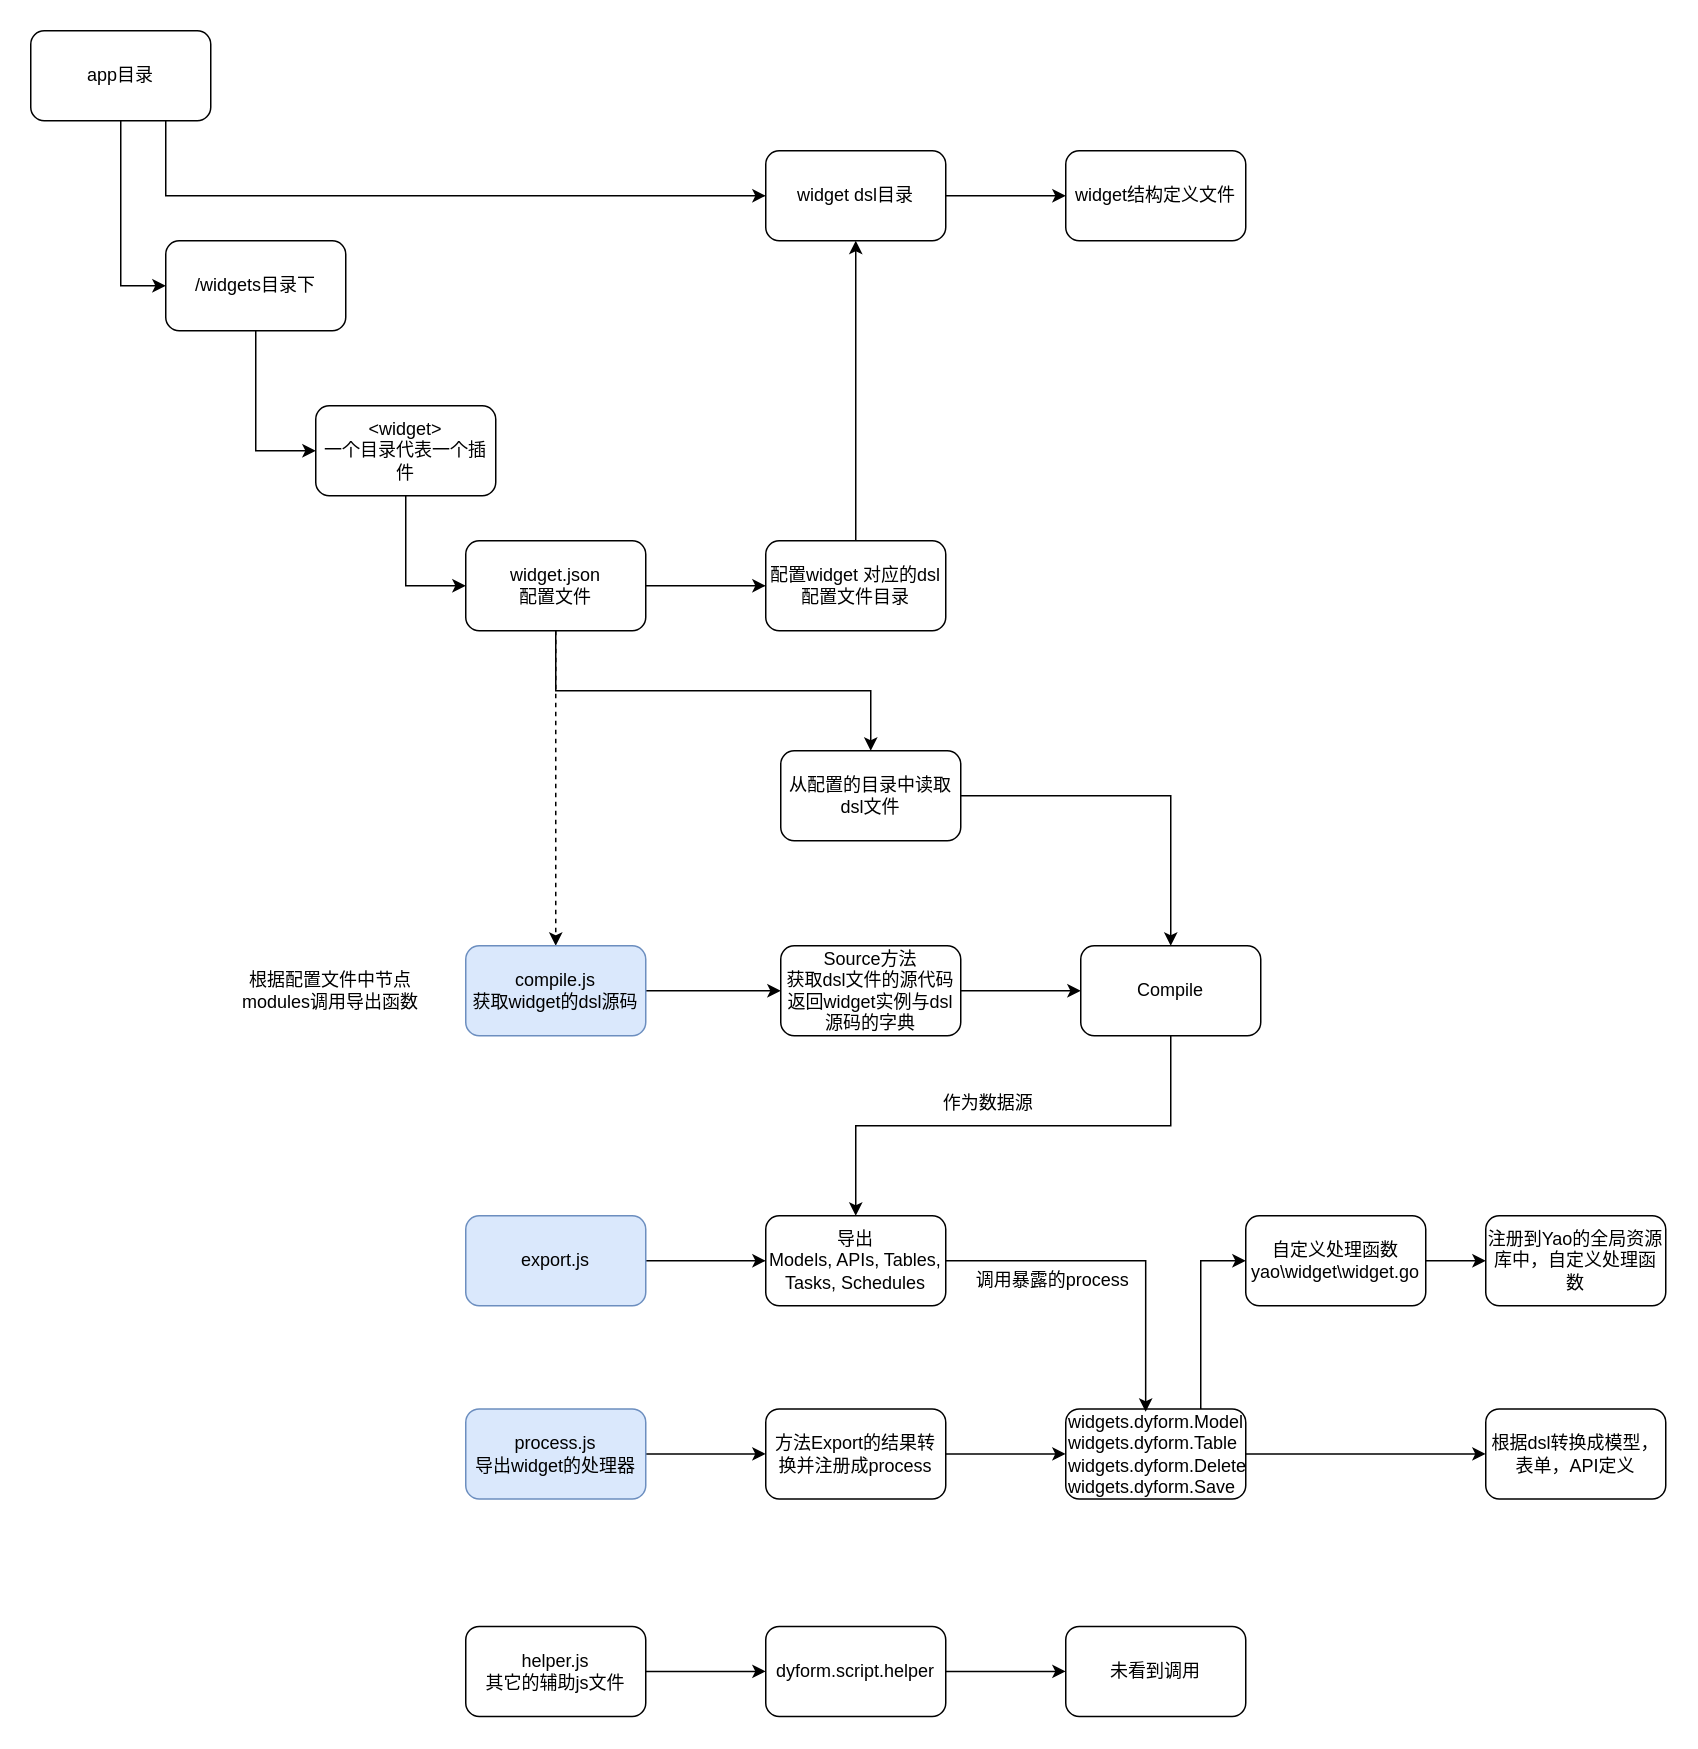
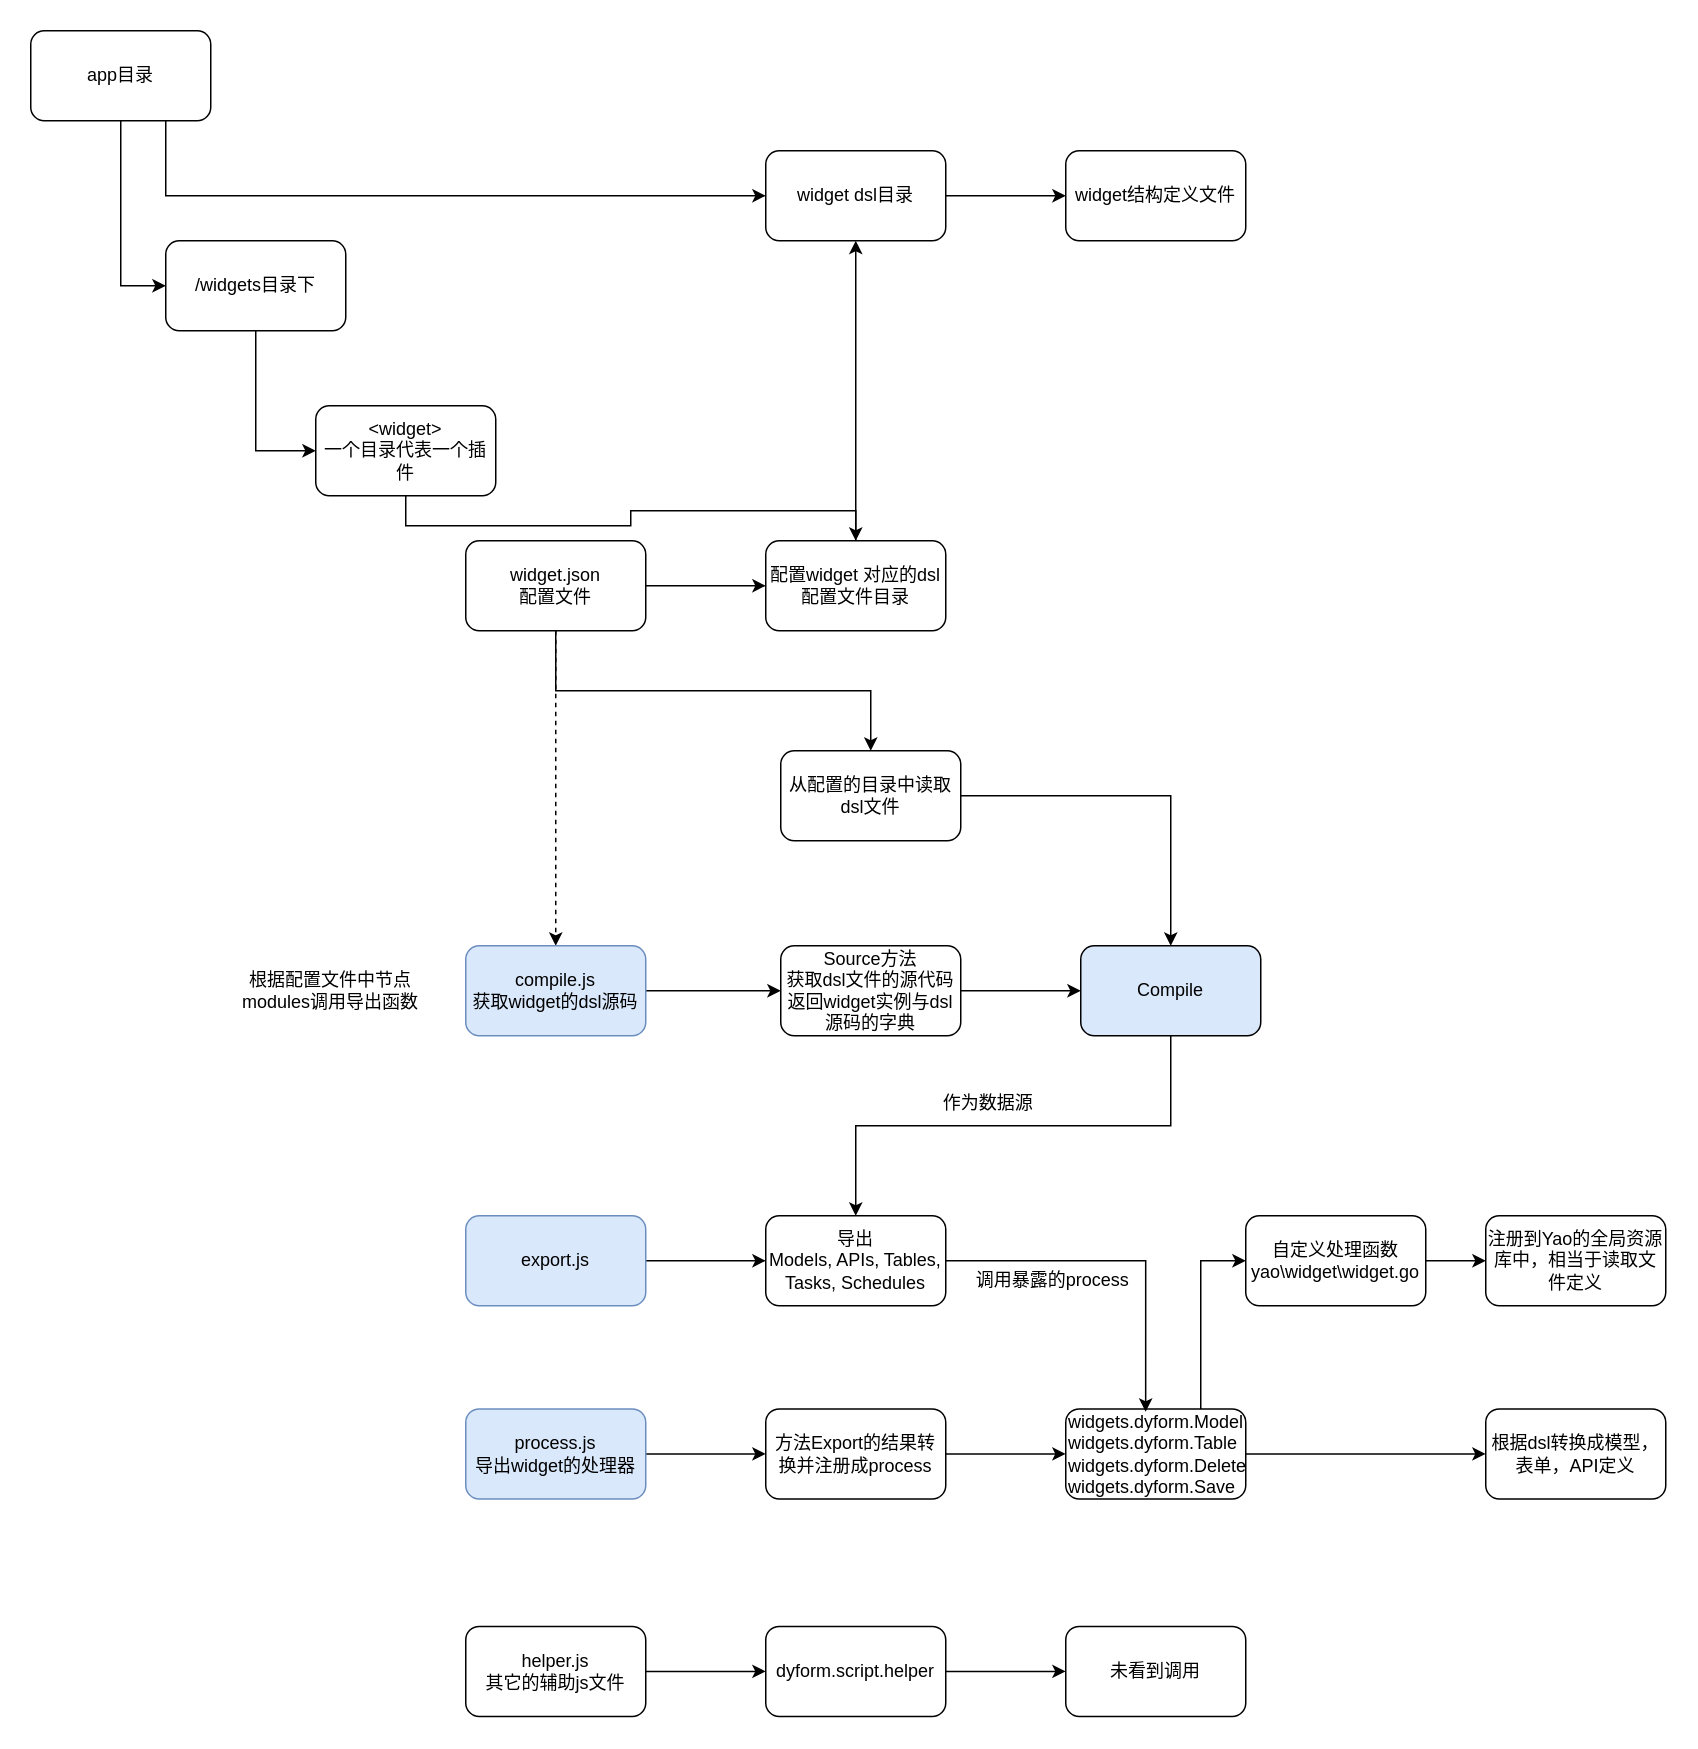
(406, 579) -> (631, 522)
(1171, 991) -> (1171, 991)
(1576, 1261) -> (1576, 1261)
